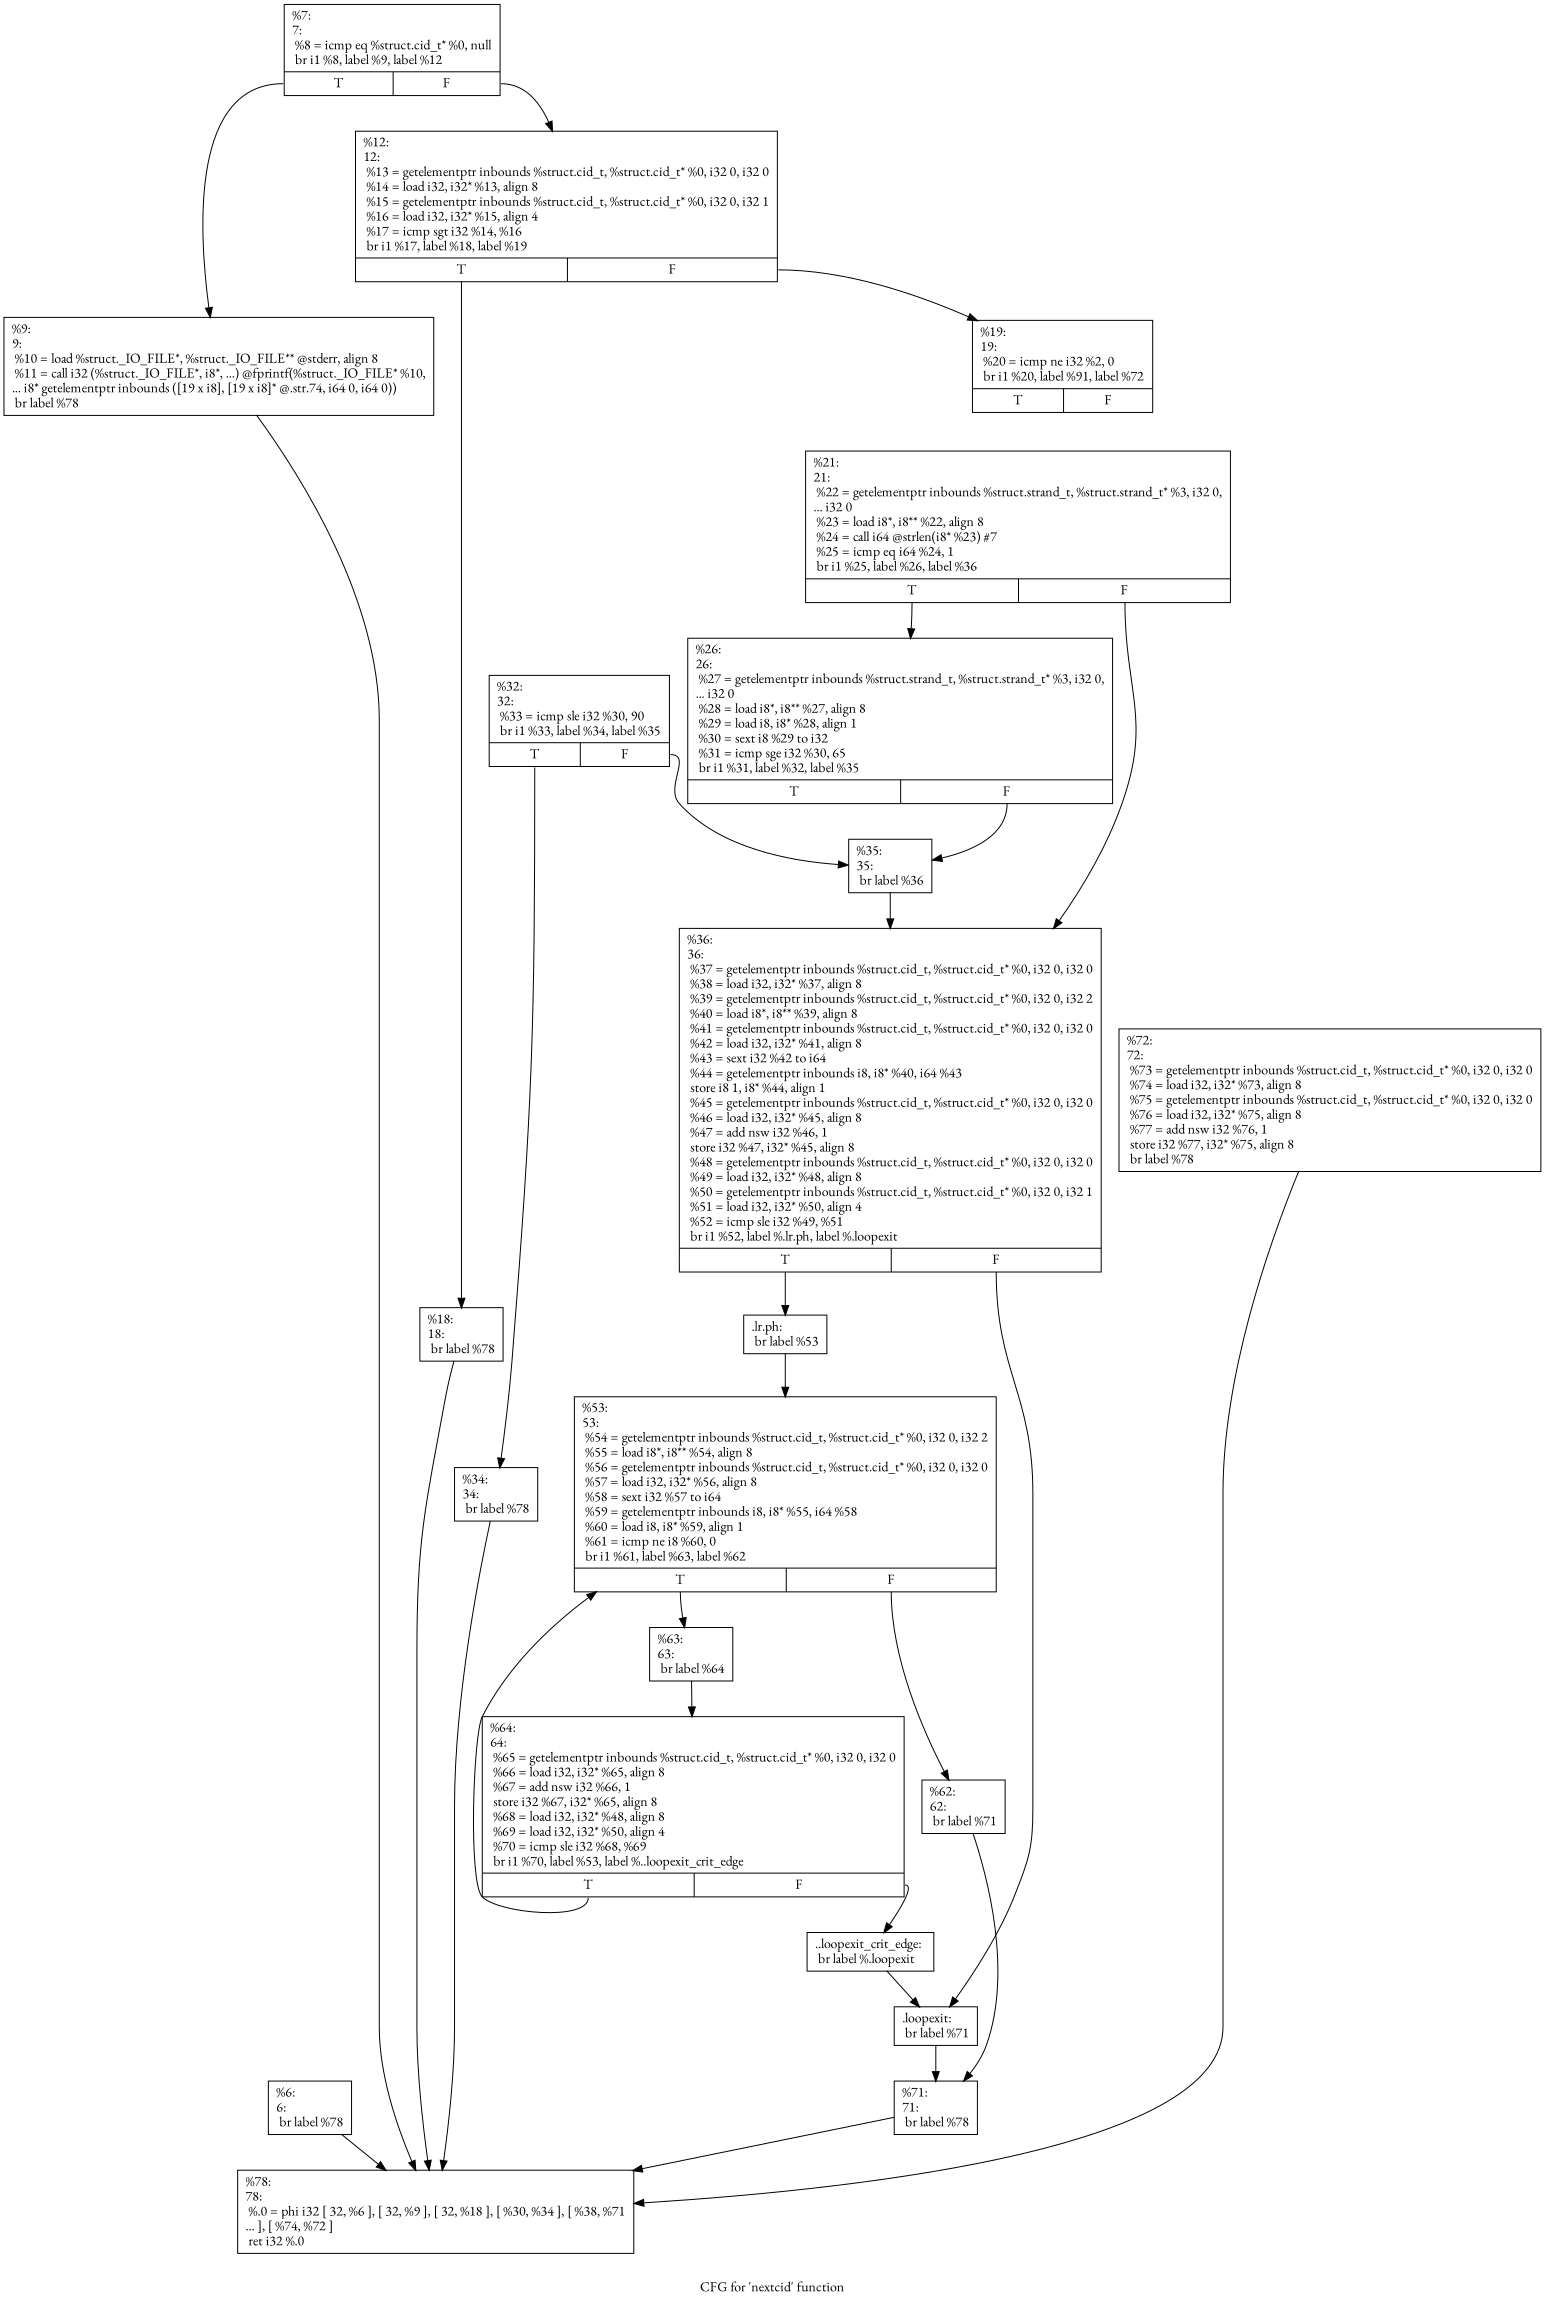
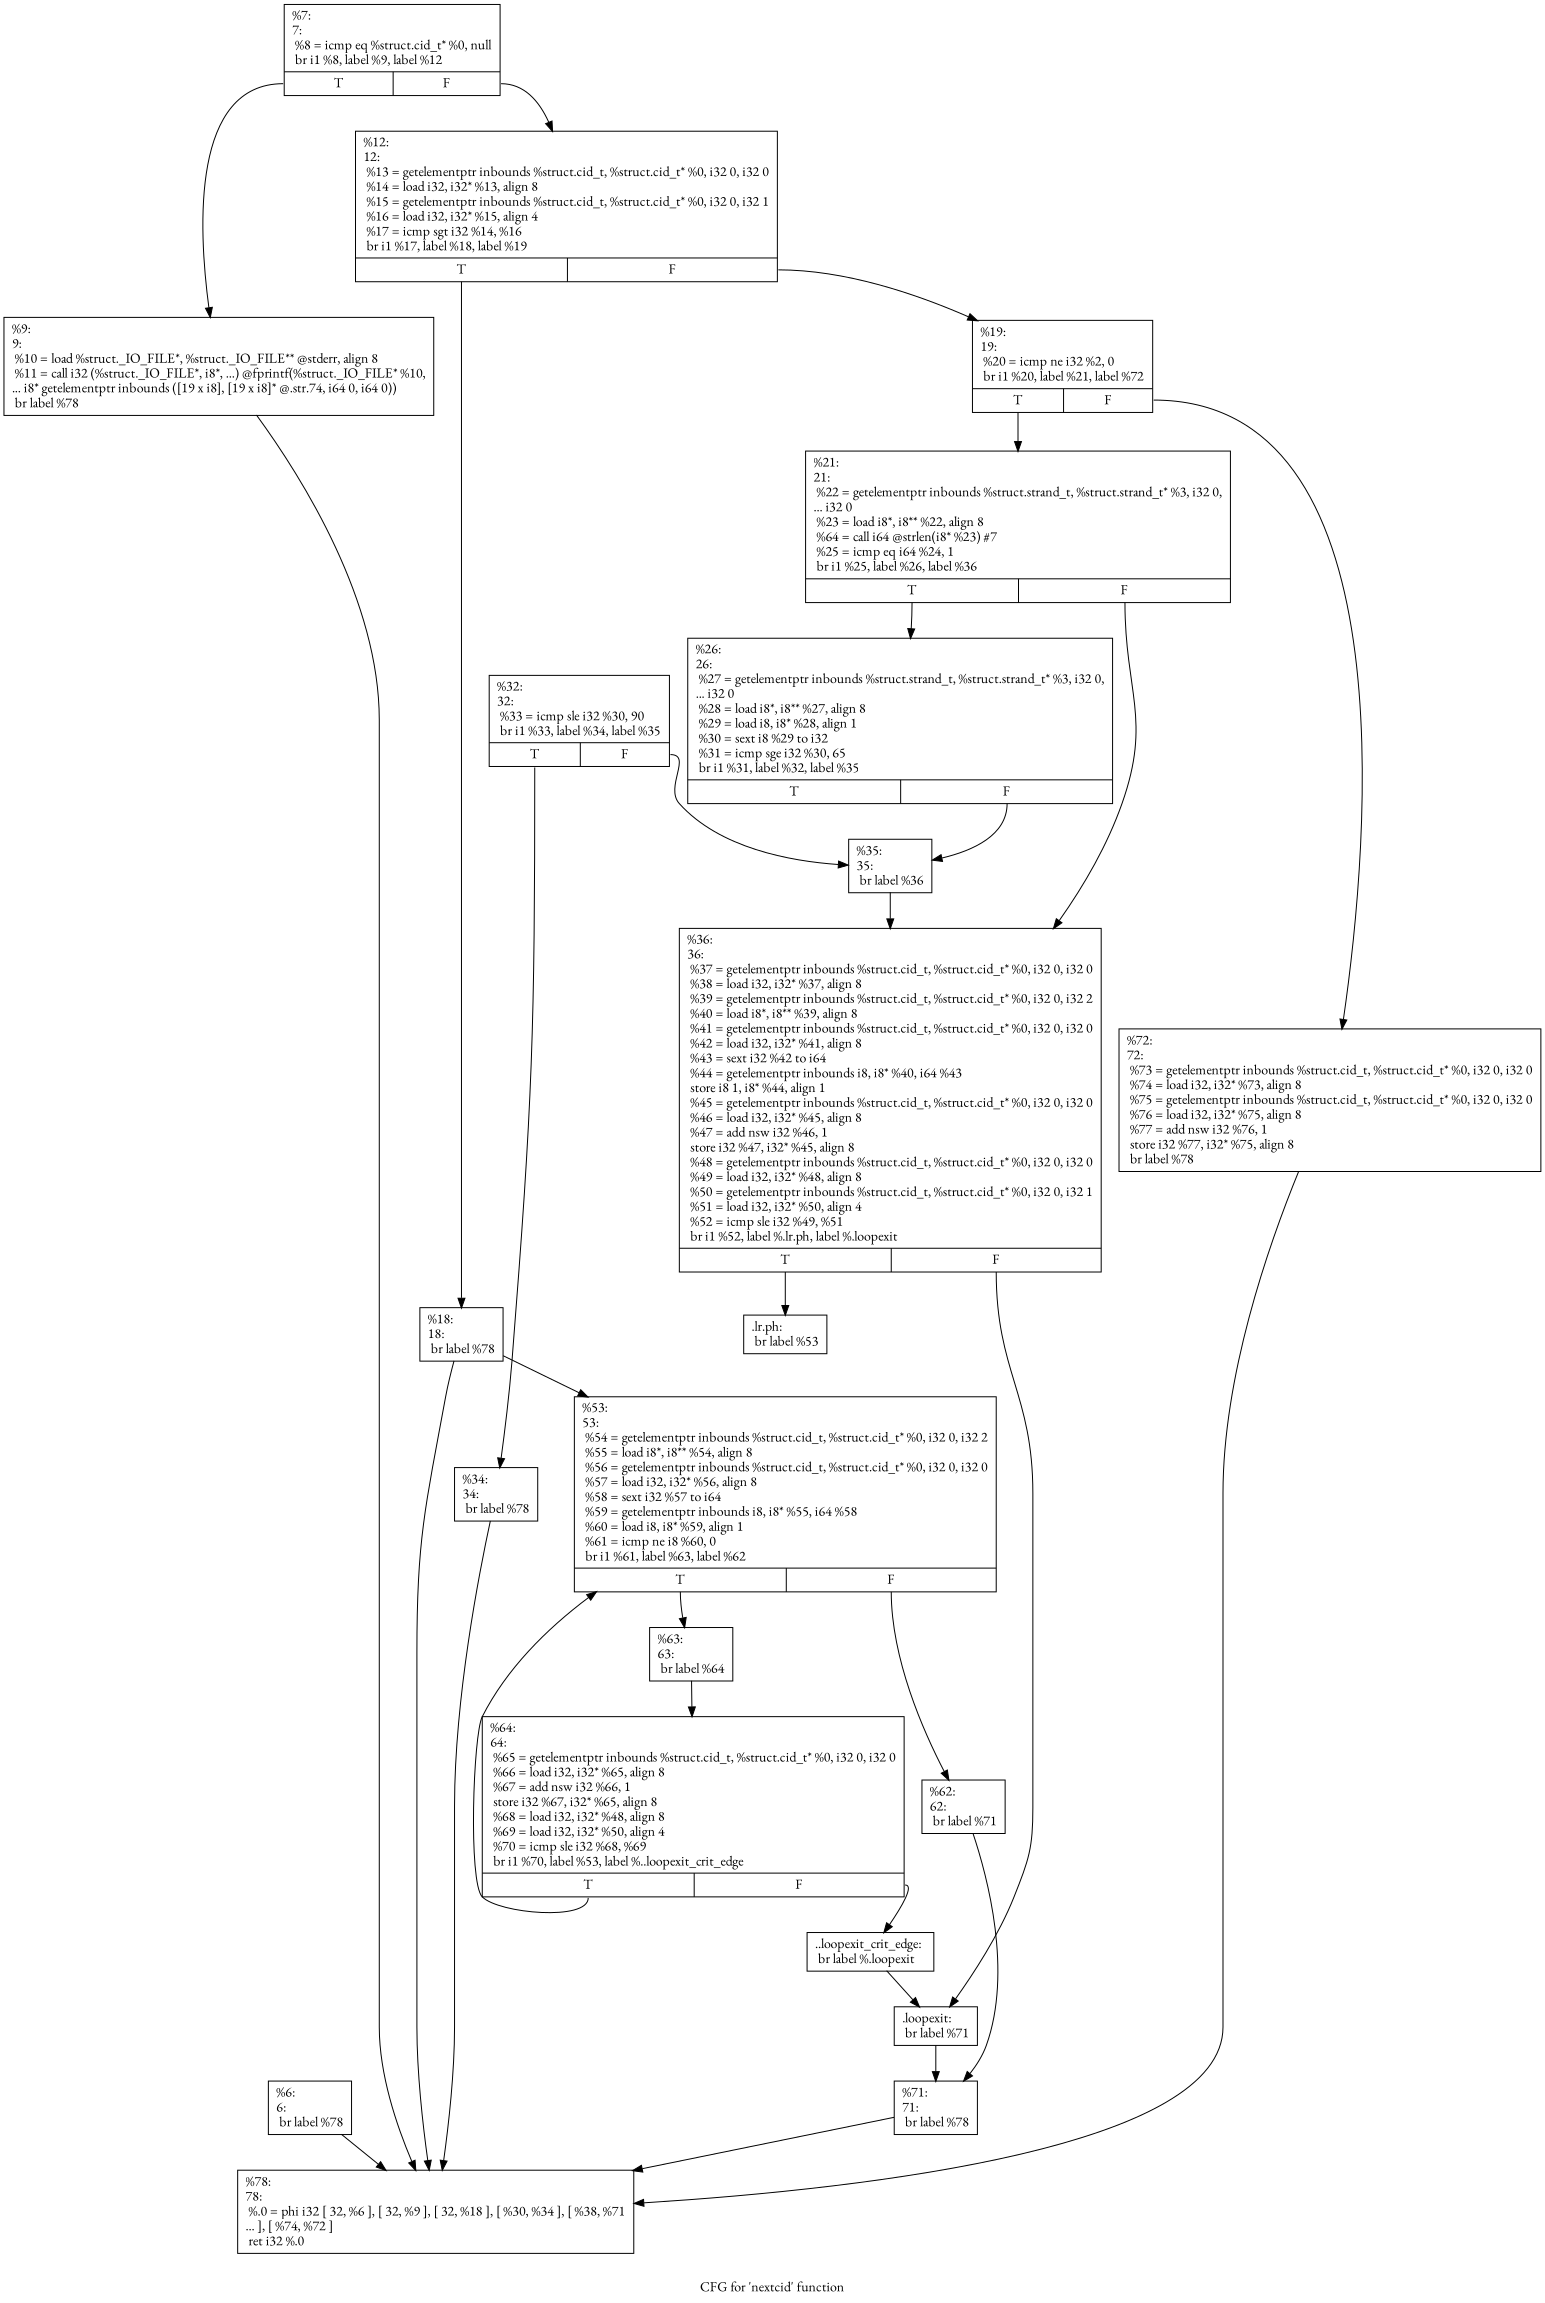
(1063, 376) -> (1063, 376)
none -> (1018, 427)
(906, 537) -> (906, 537)
none -> (1355, 659)
(785, 1370) -> (541, 1374)
